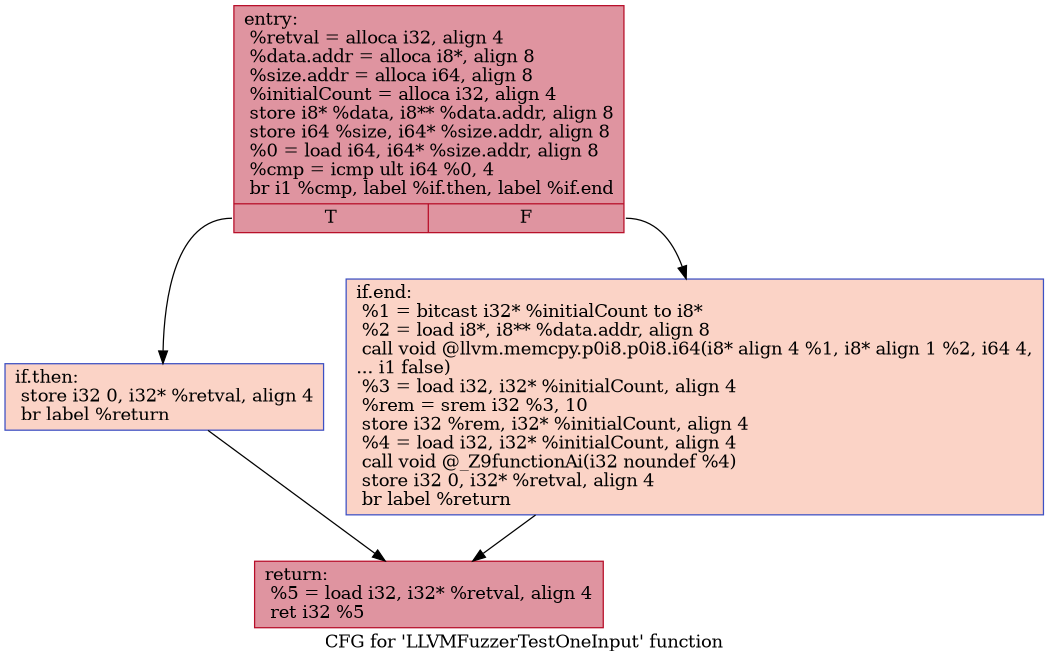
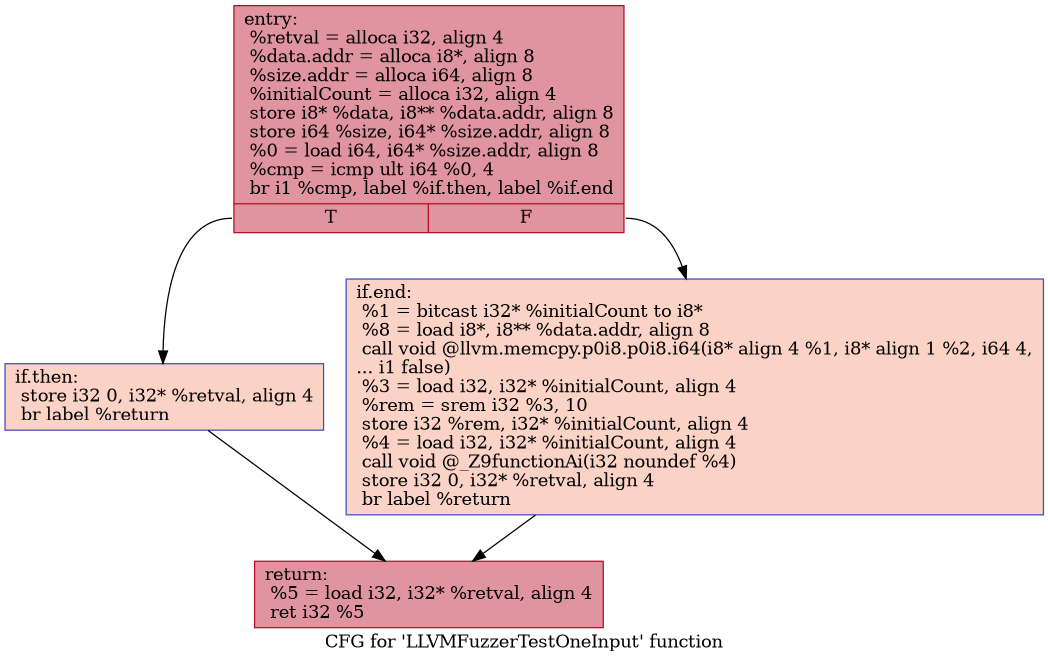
(534, 330) -> (534, 330)
